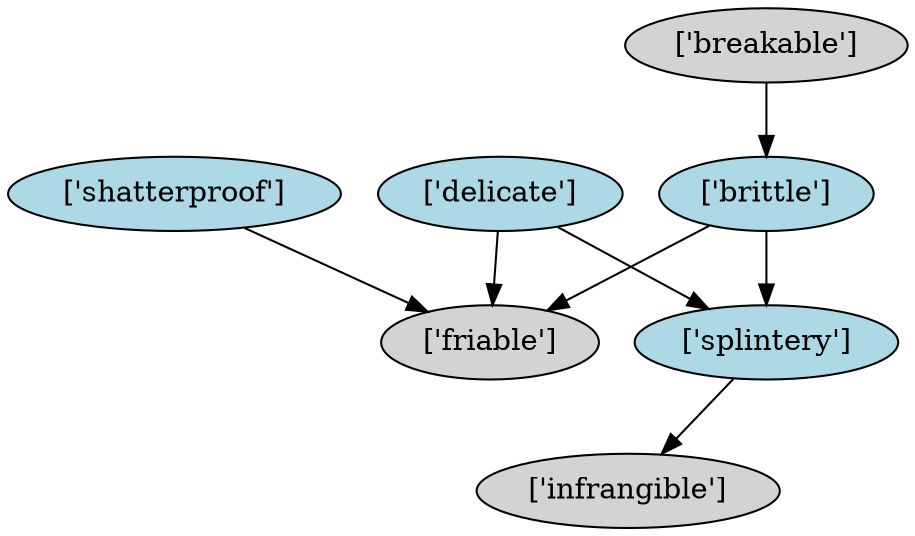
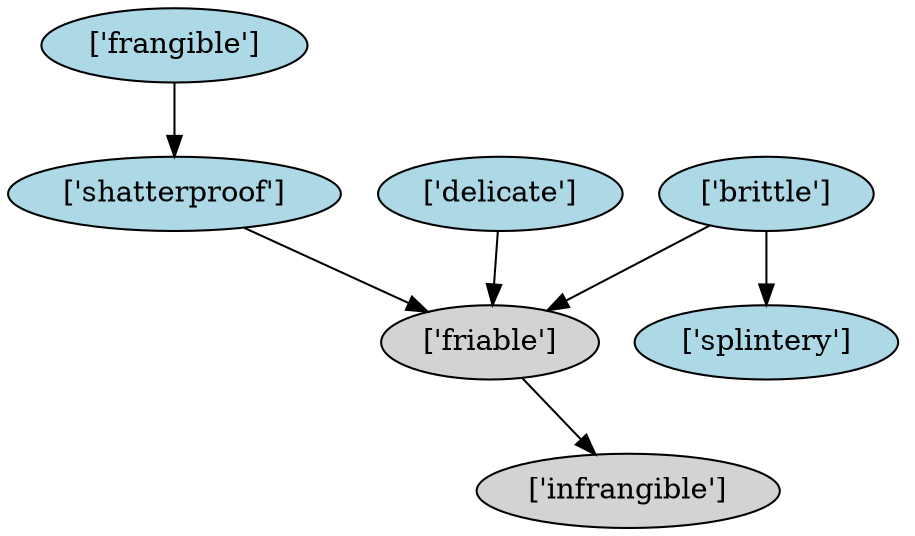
none -> (174, 45)
(766, 45) -> none
(617, 259) -> none
(705, 409) -> (551, 408)
